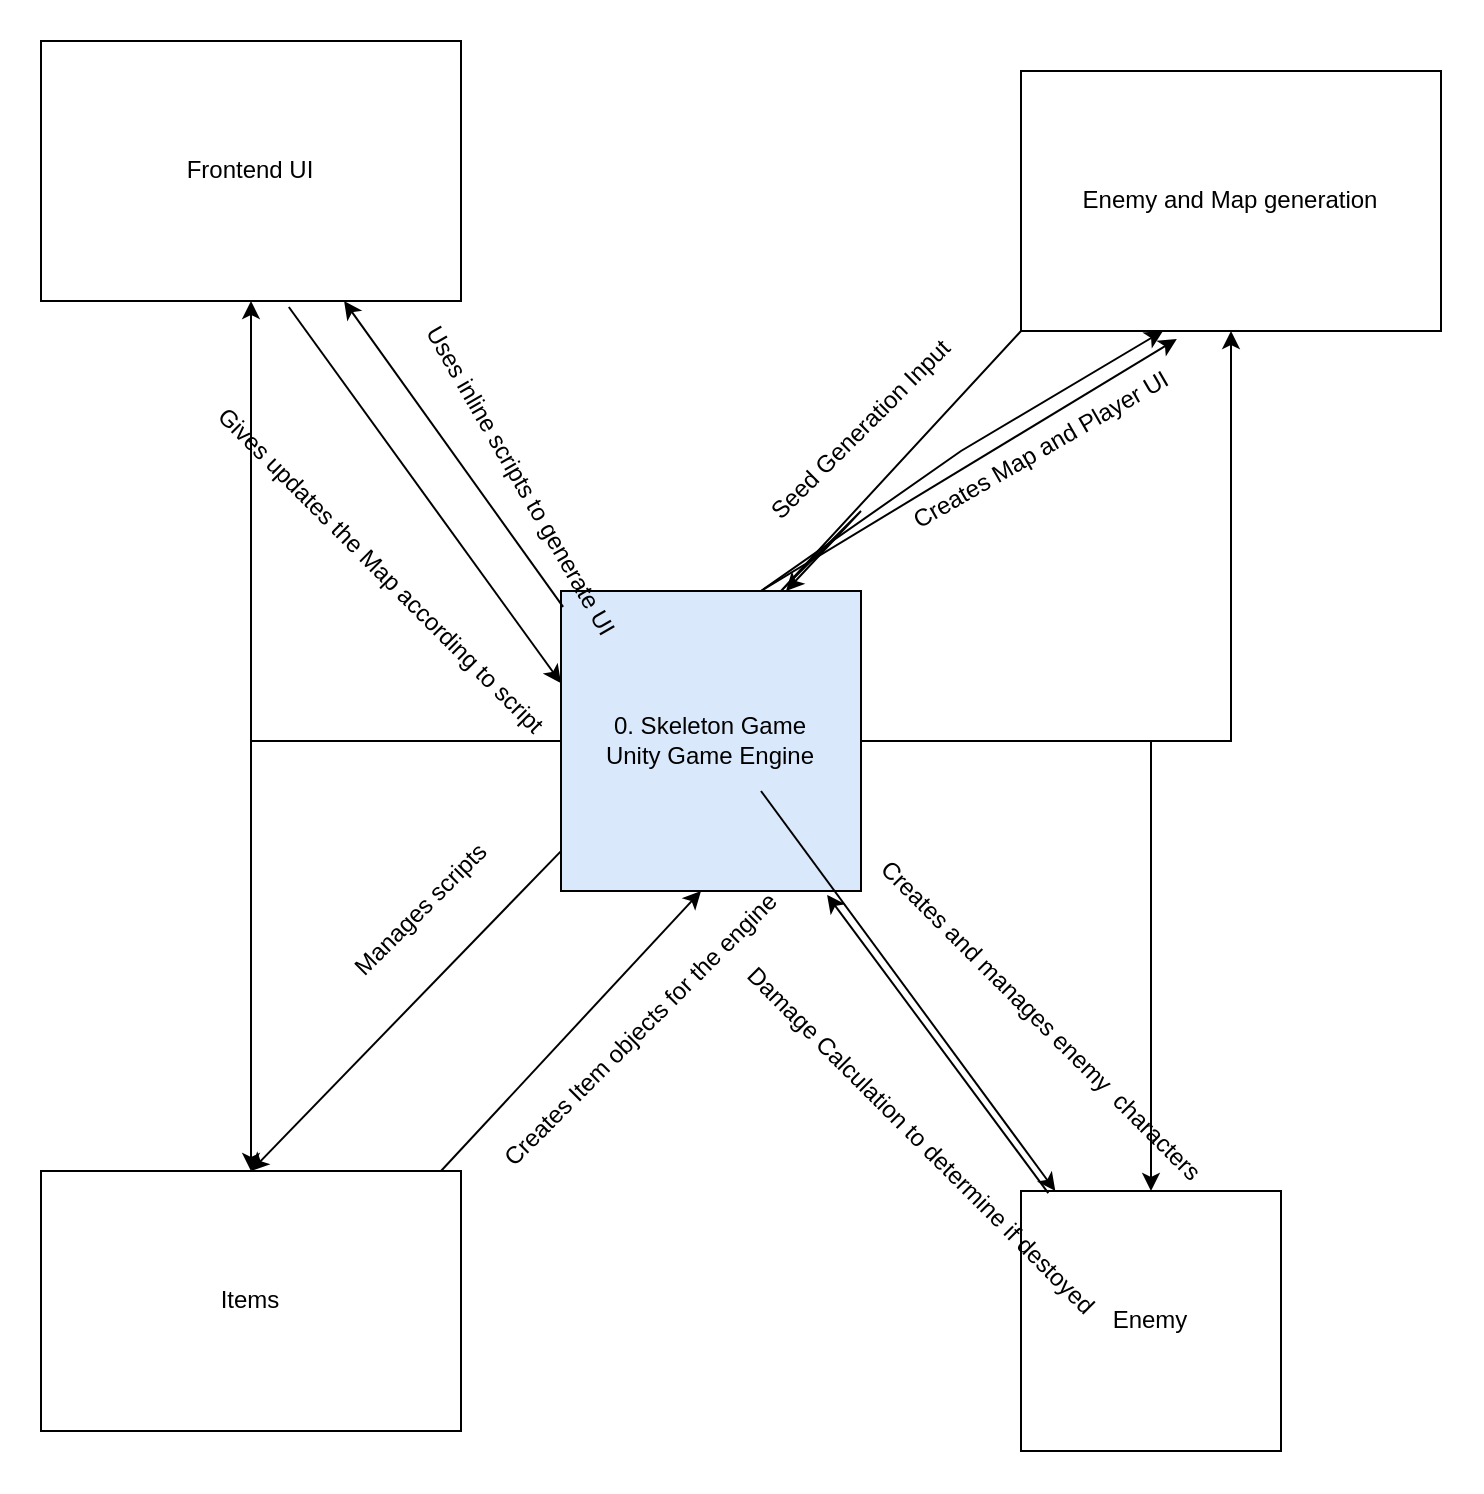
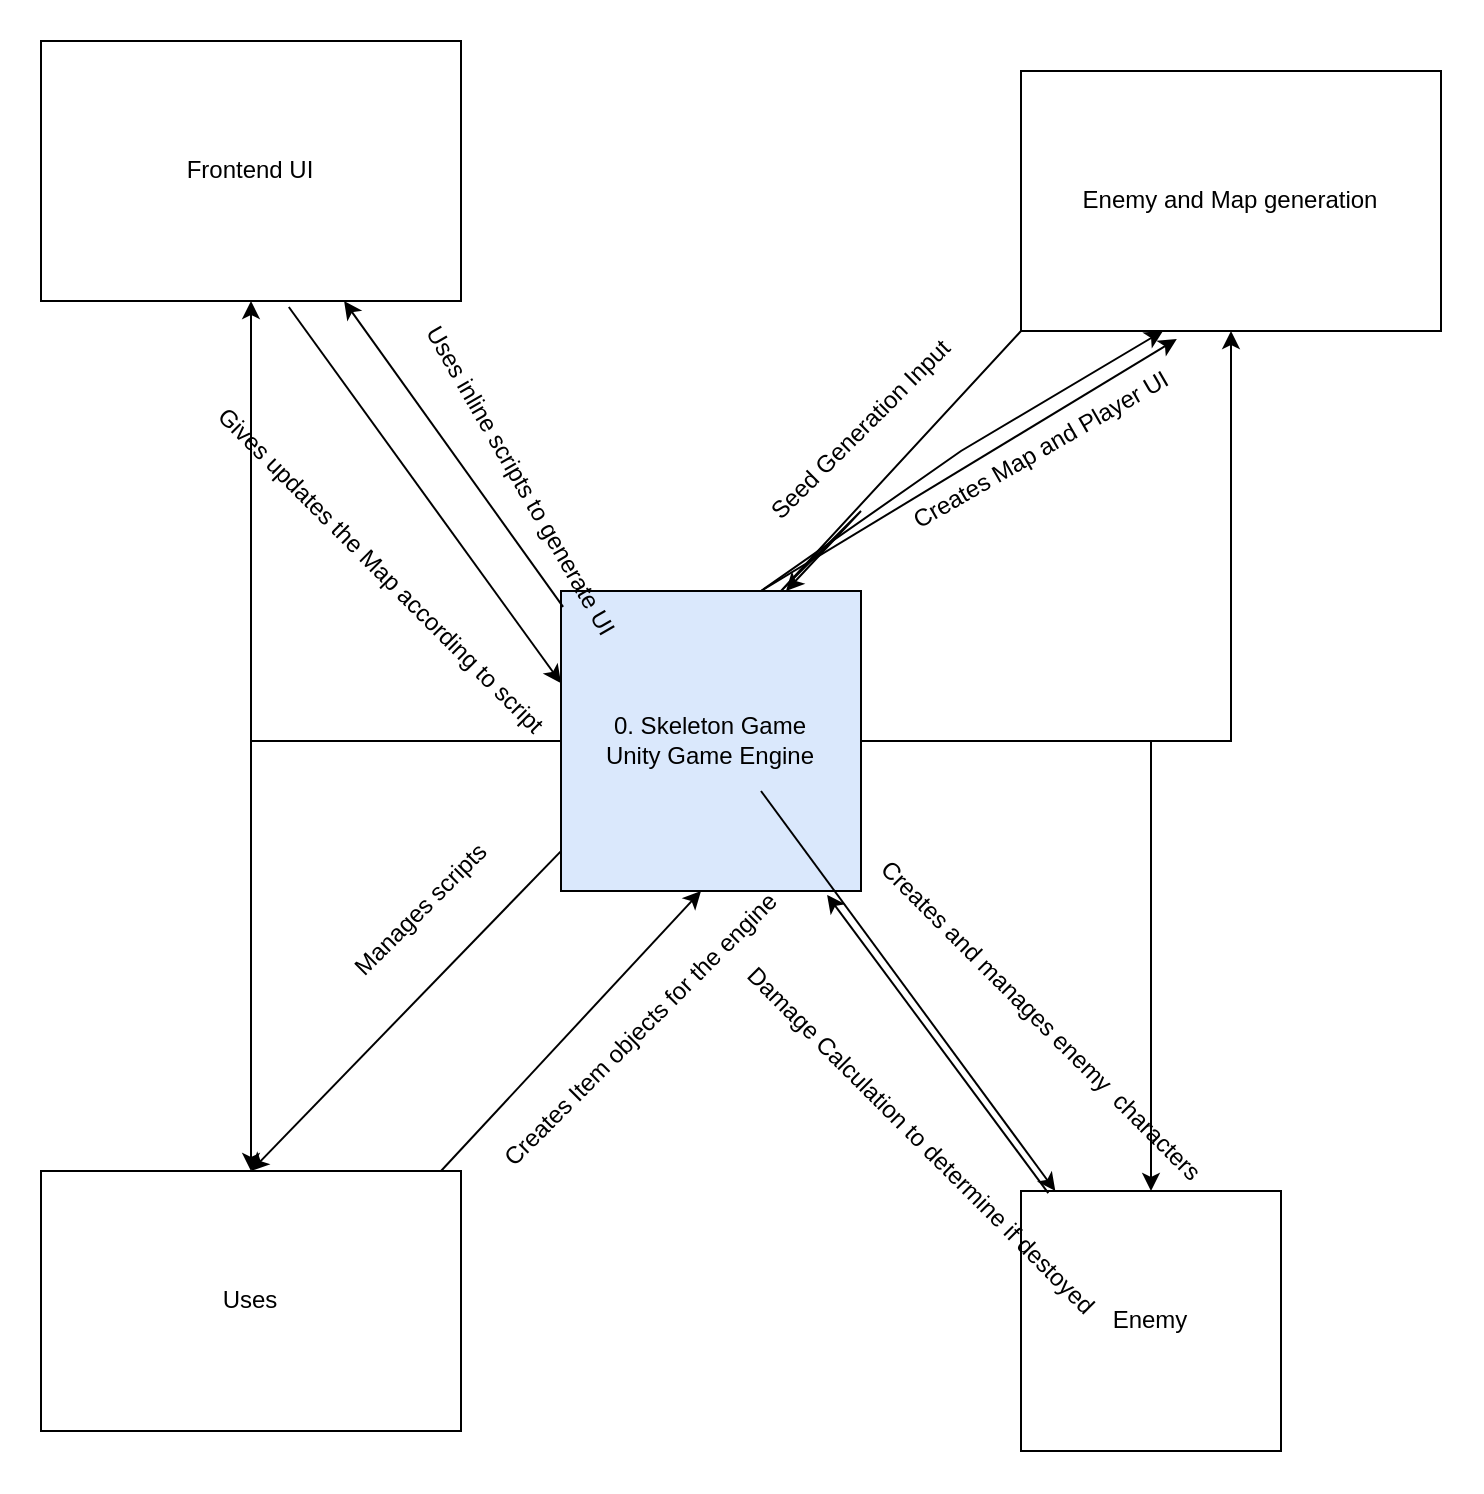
(251, 1301) -> (251, 1301)
